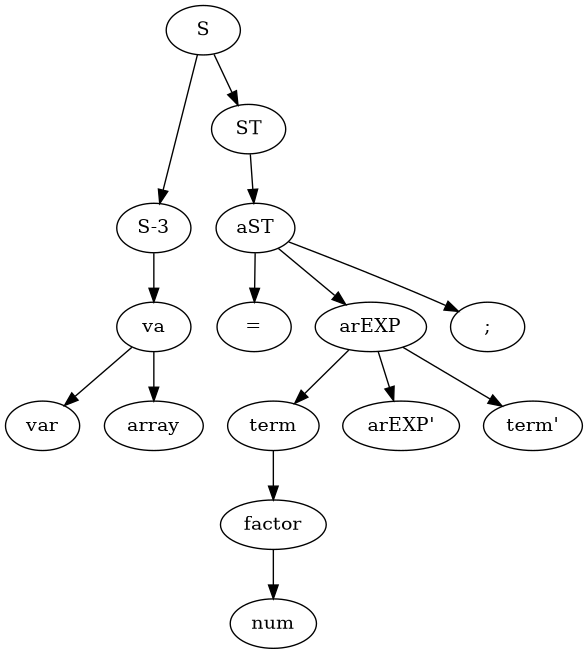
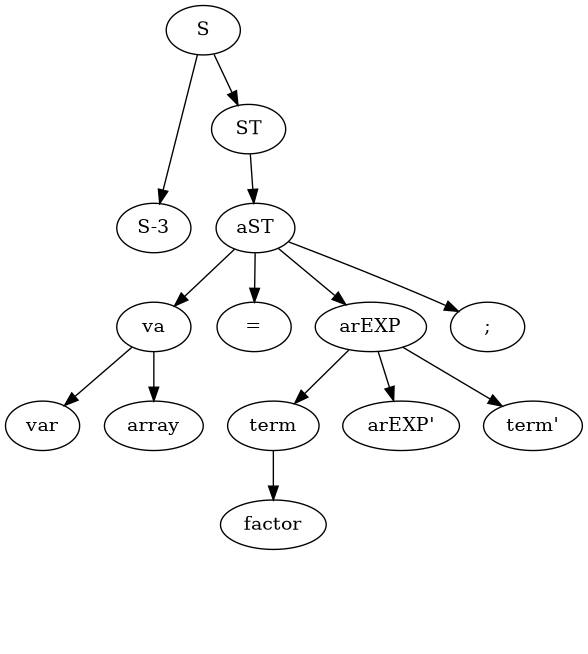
(154, 271) -> (210, 273)
(273, 624) -> none
